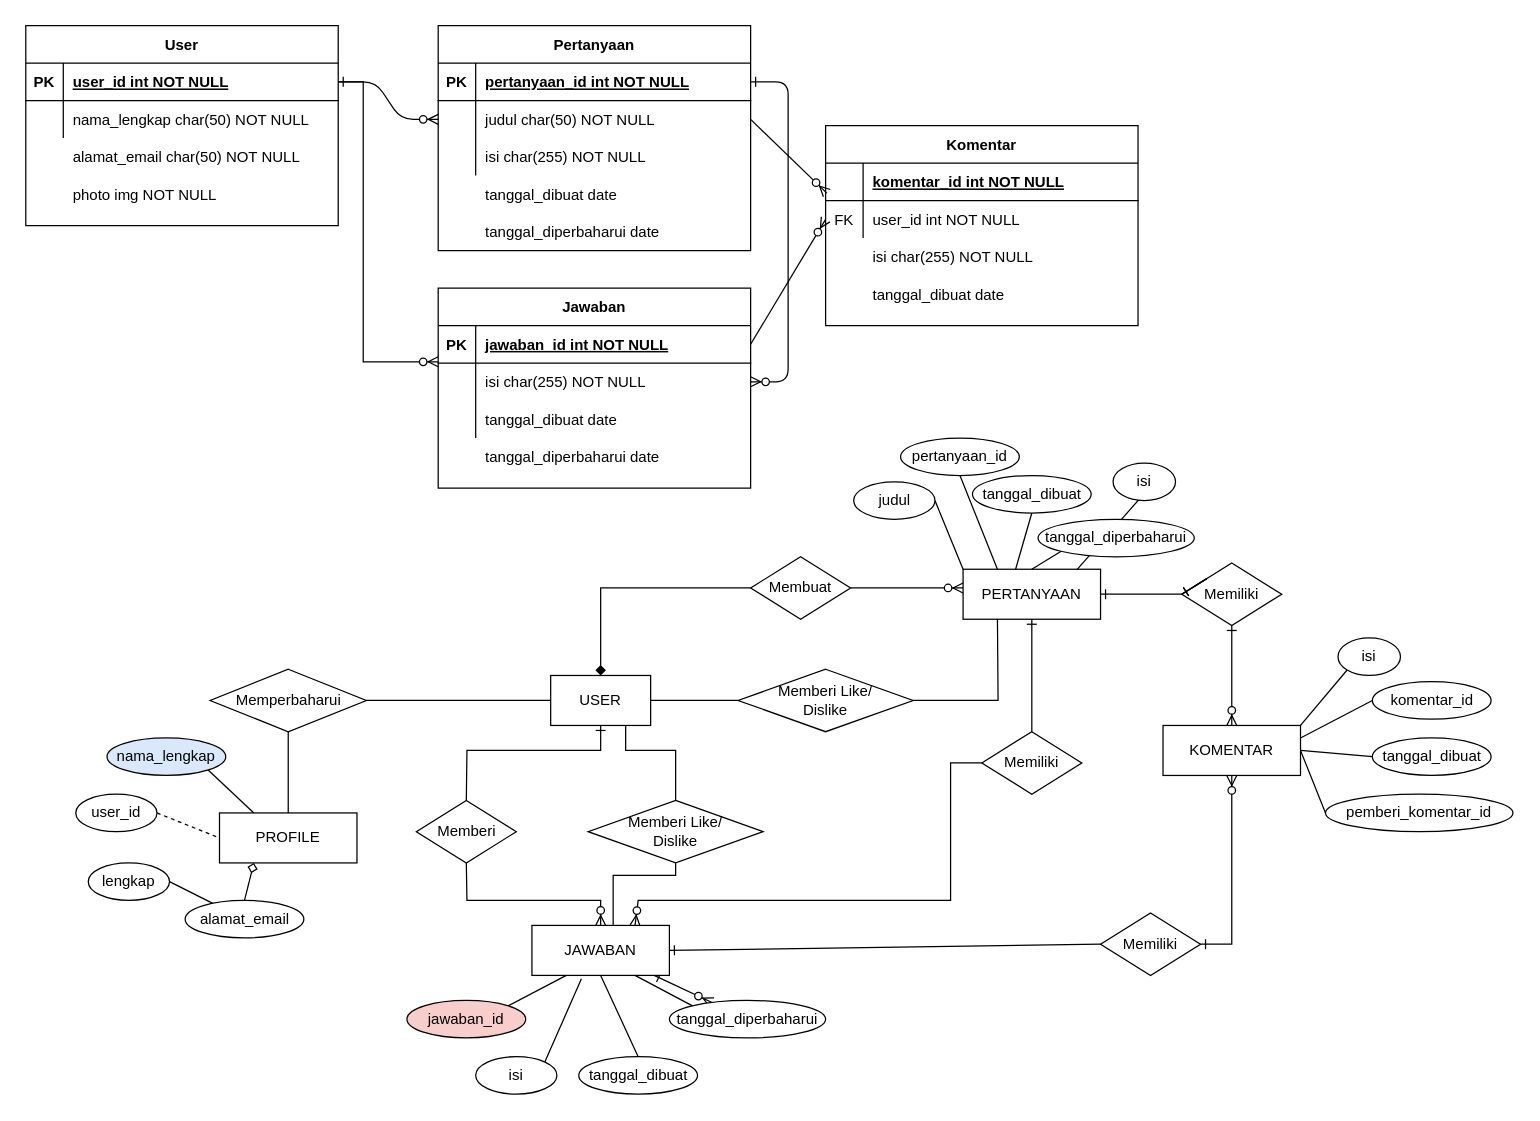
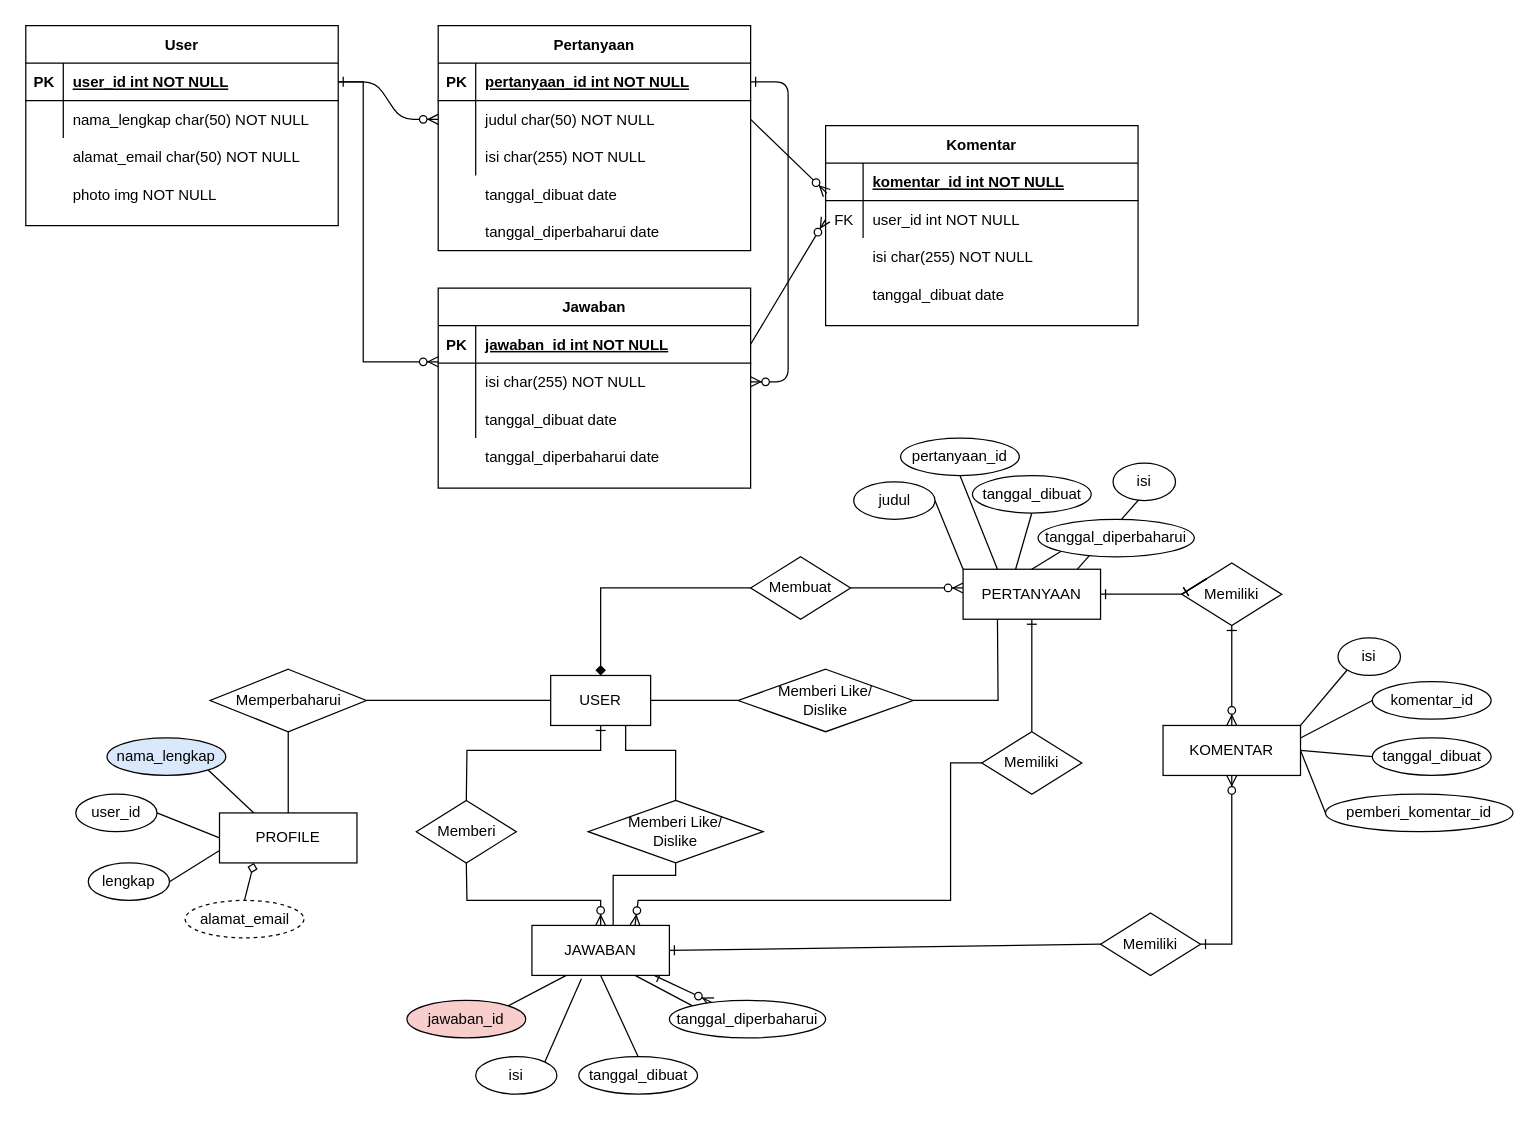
(189, 826) -> (189, 826)
(191, 893) -> (194, 866)
(244, 919) -> (244, 919)
